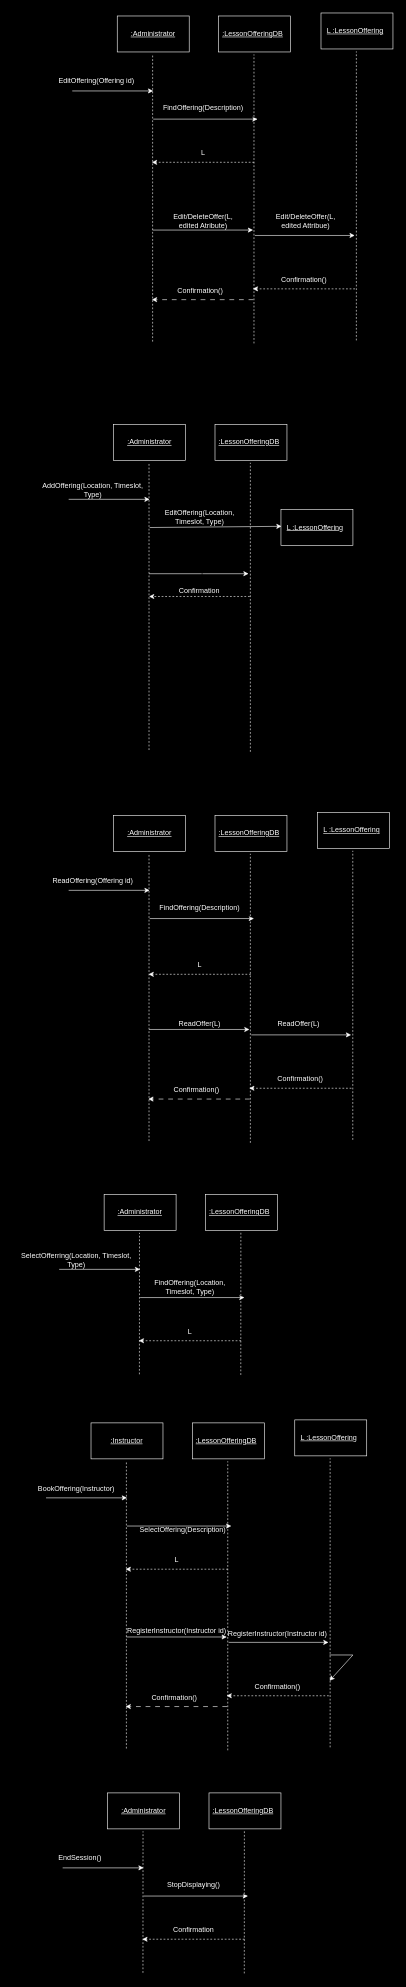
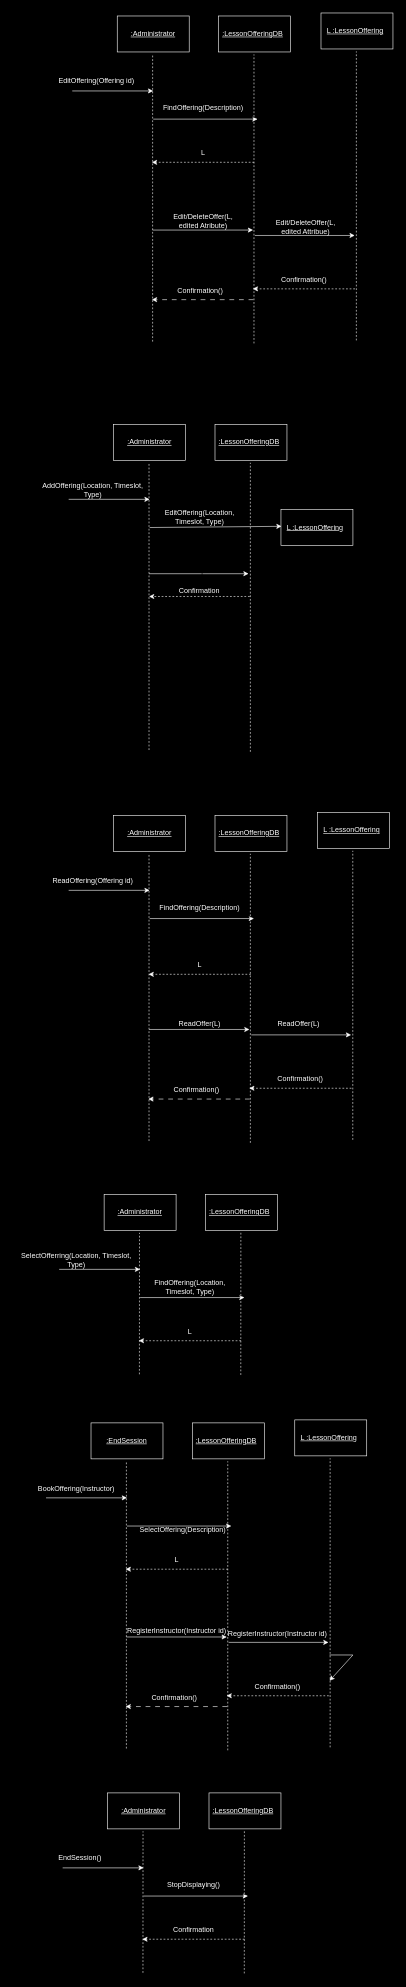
(306, 221) -> (306, 227)
(127, 1441) -> (127, 1441)
